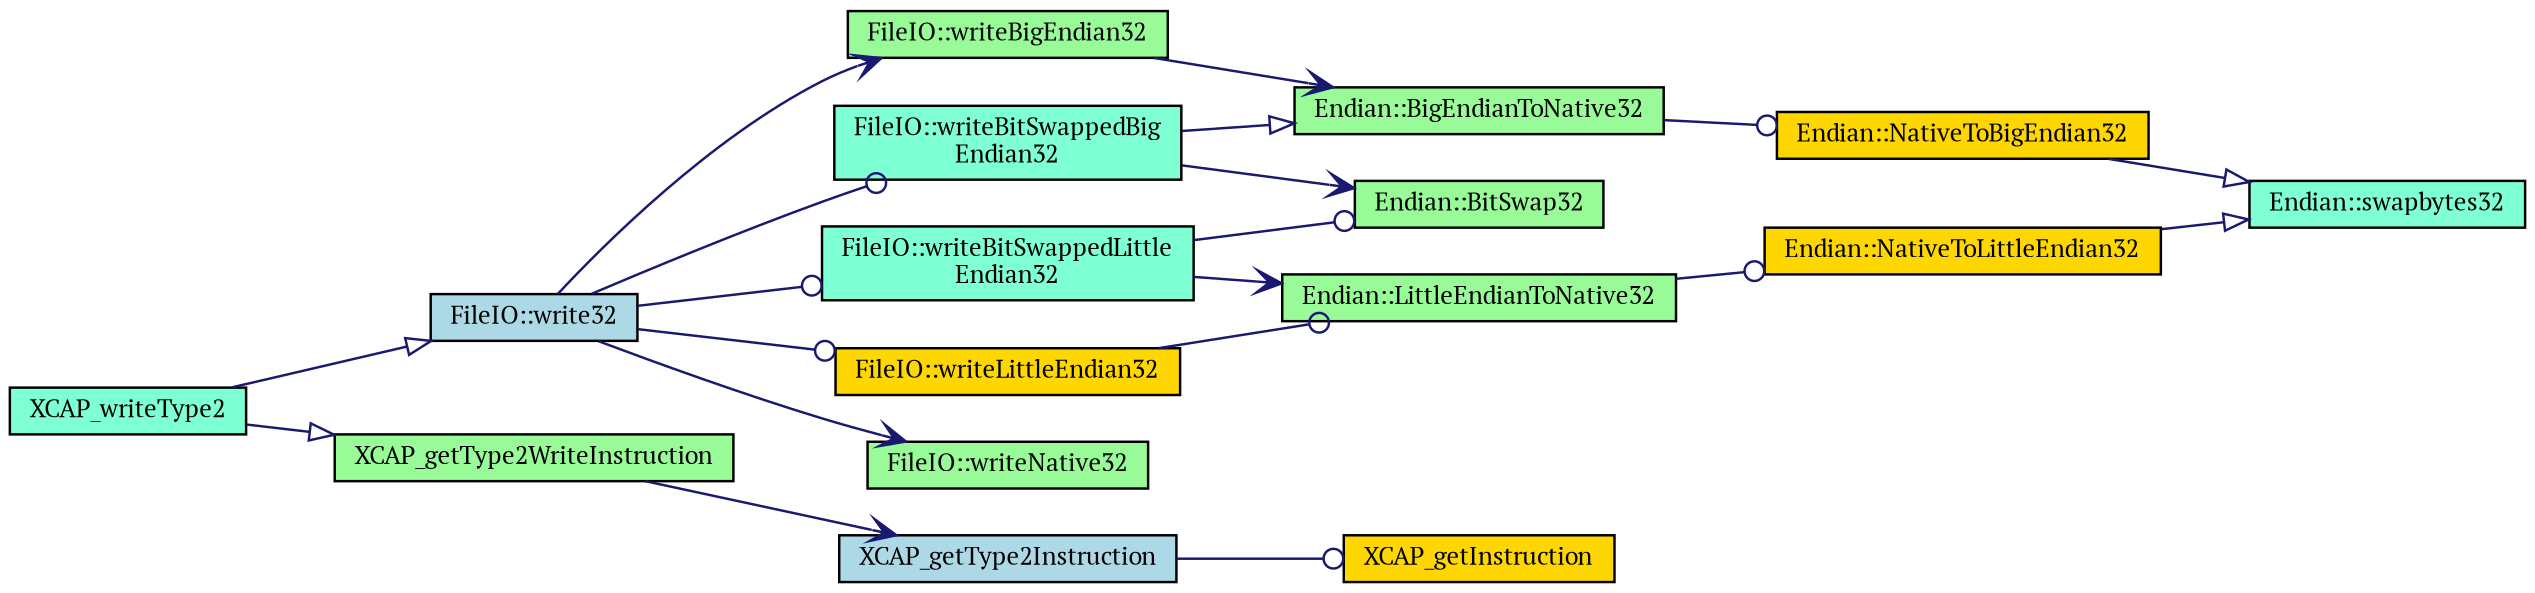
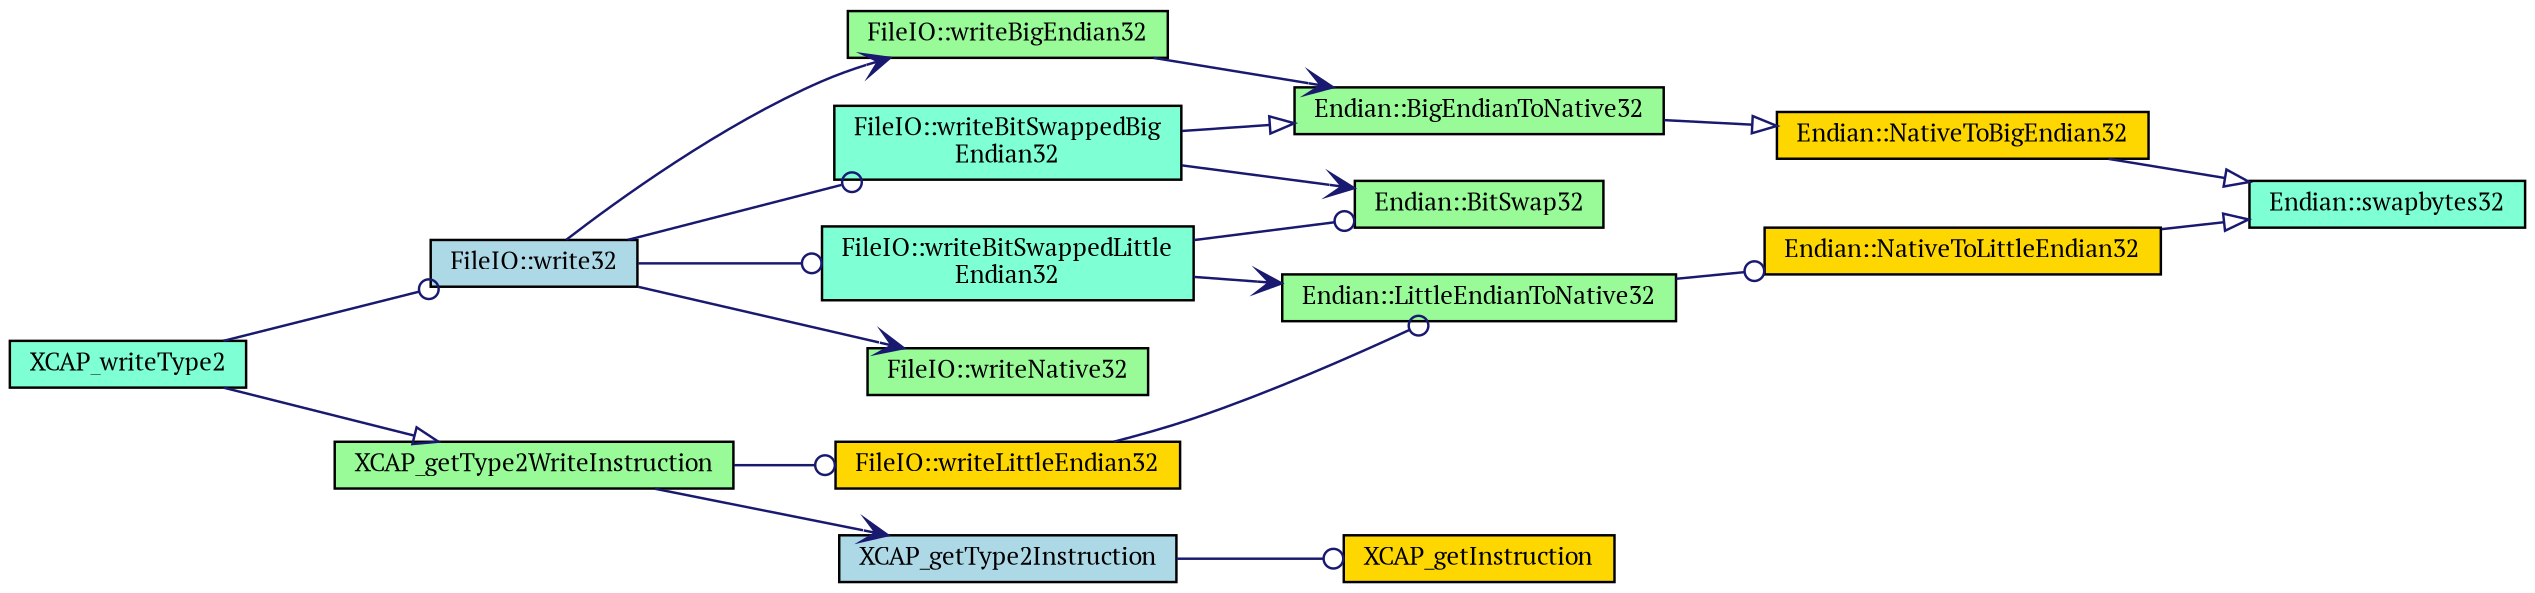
(1710, 123) -> (1708, 122)
(726, 339) -> (774, 465)
(319, 367) -> (321, 316)
